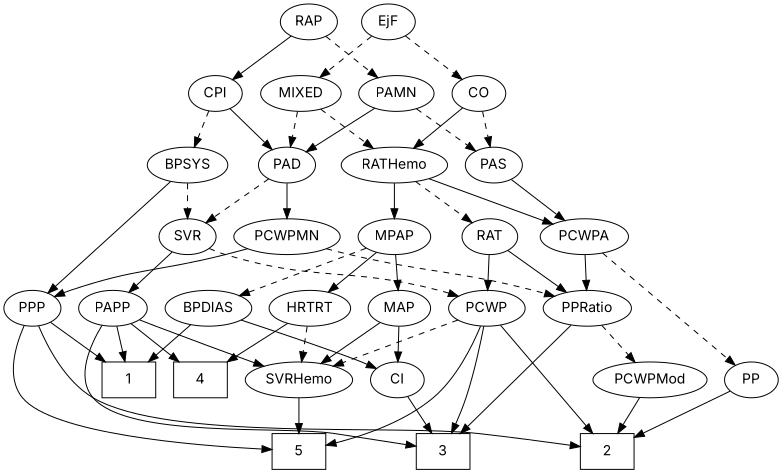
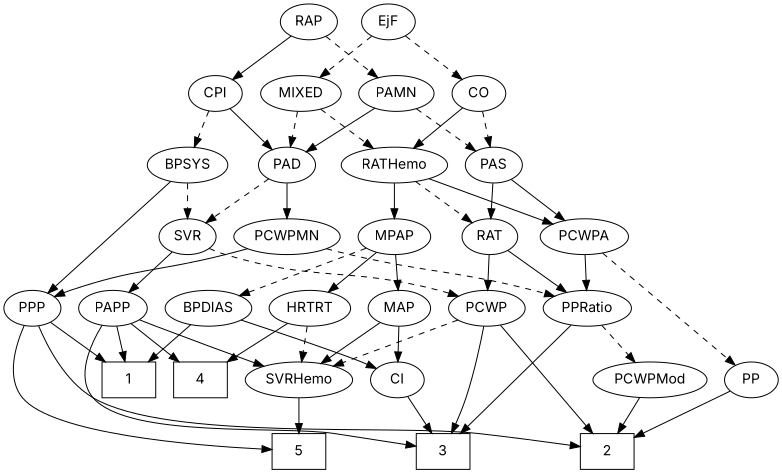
none -> (492, 195)
(425, 404) -> none
